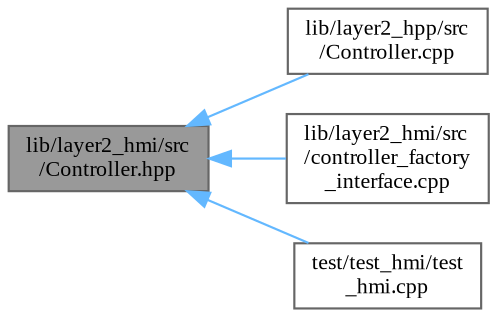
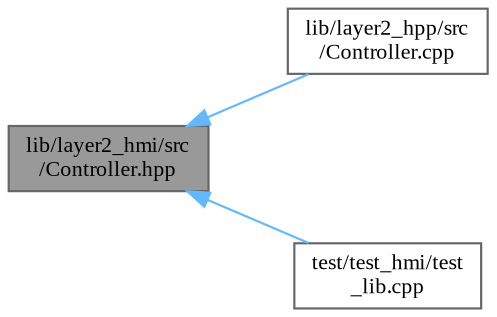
(388, 159) -> none
(388, 276) -> (388, 276)
